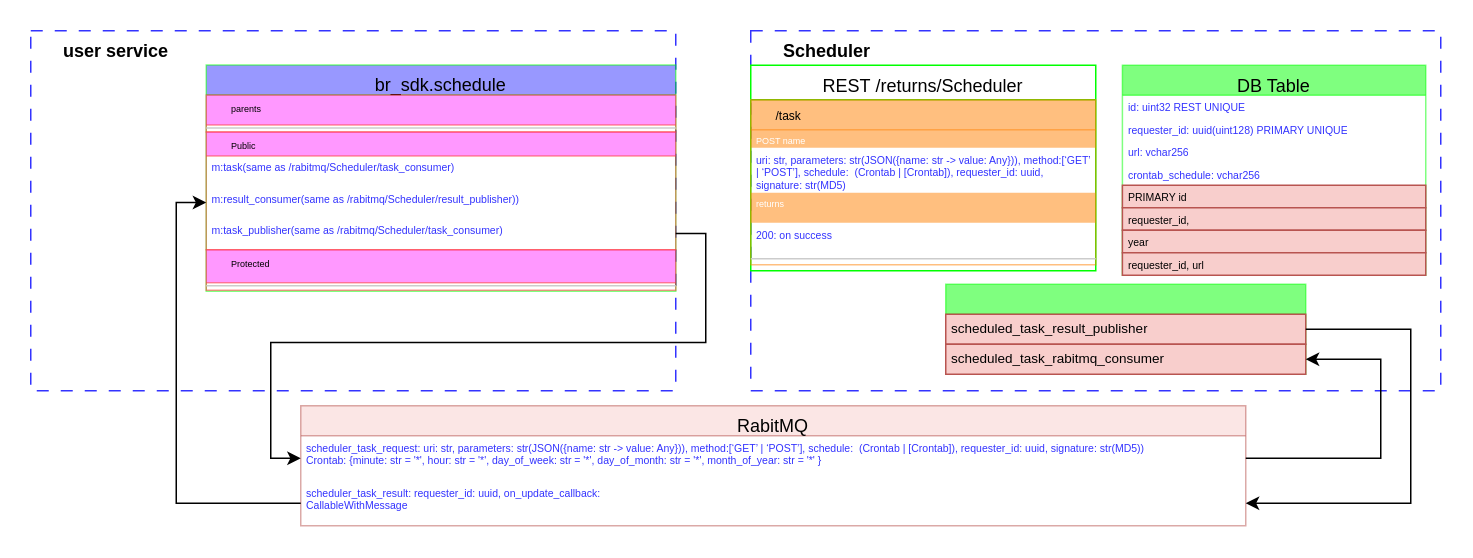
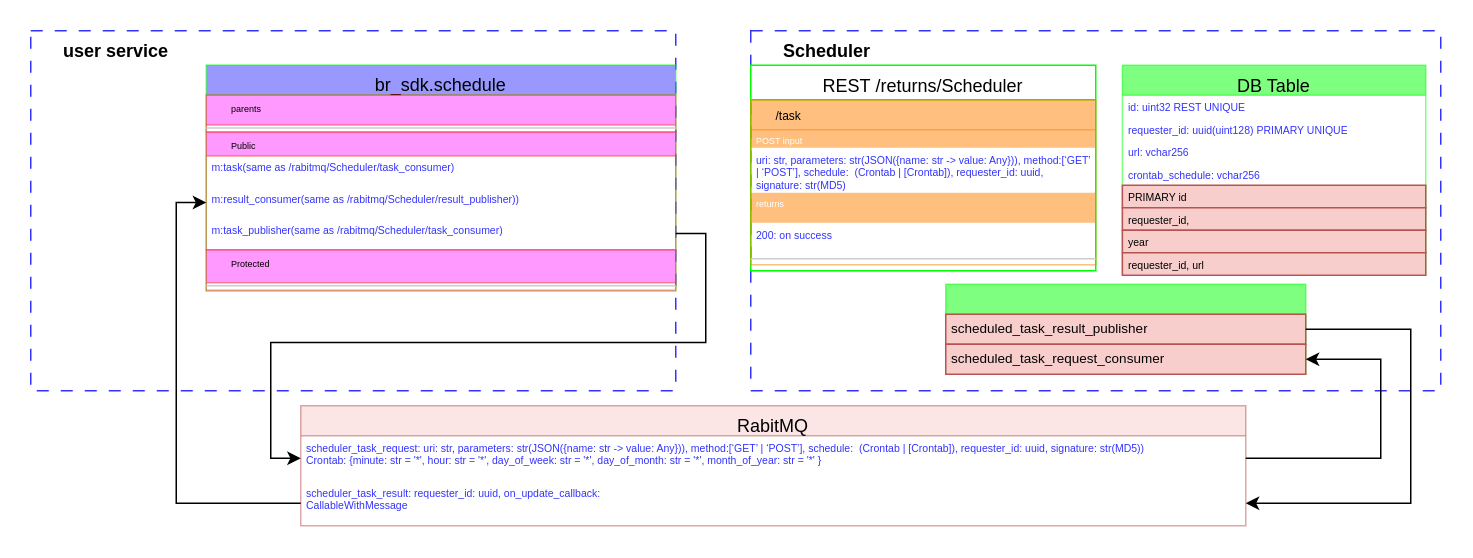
(778, 143) -> (780, 143)
(1065, 360) -> (1067, 360)
